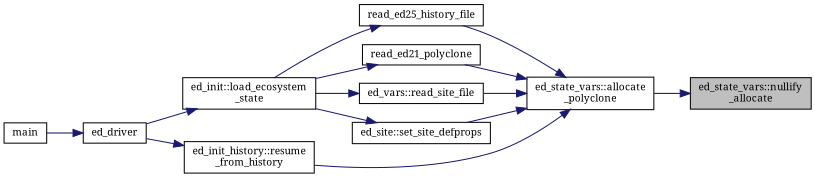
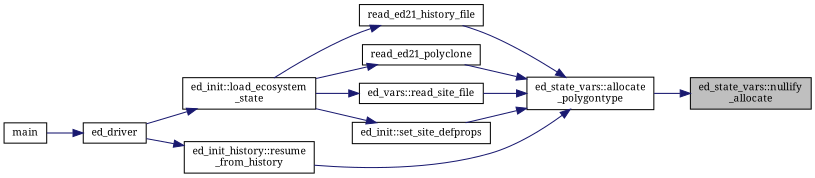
(421, 15) -> (421, 15)
(590, 93) -> (590, 93)
(421, 133) -> (421, 133)
